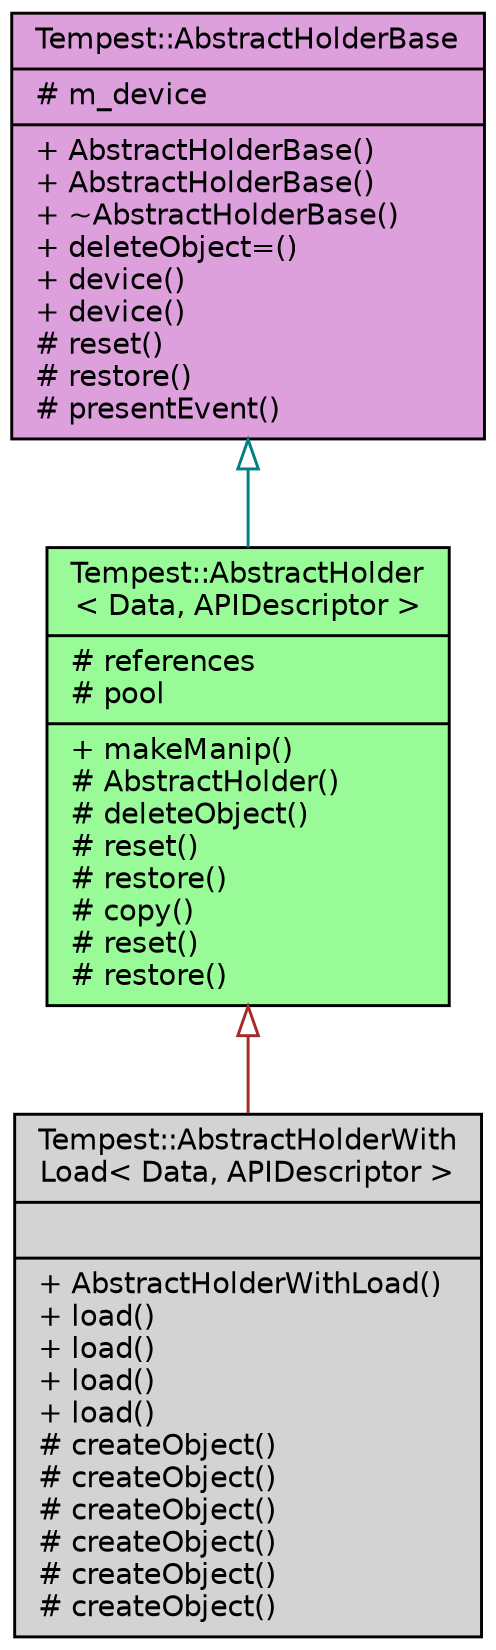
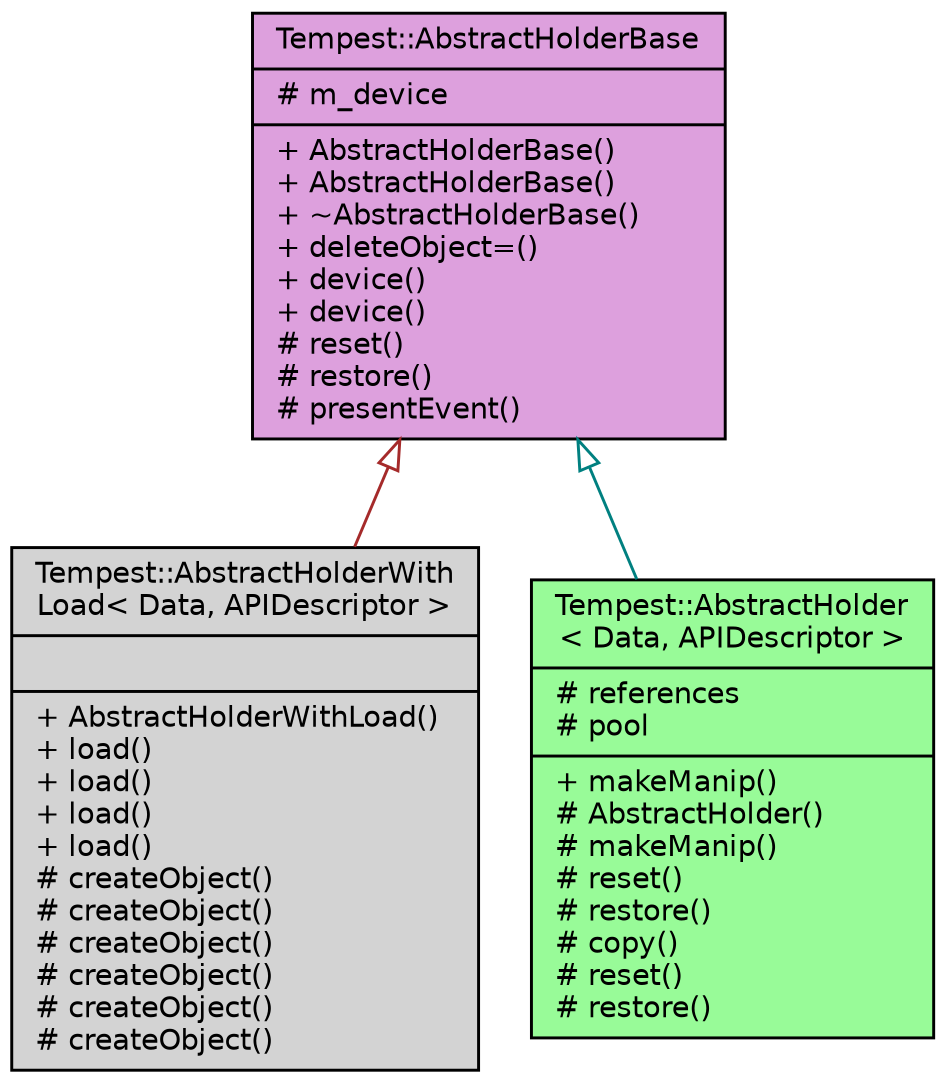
(191, 815) -> (666, 847)
(248, 1075) -> (372, 507)
